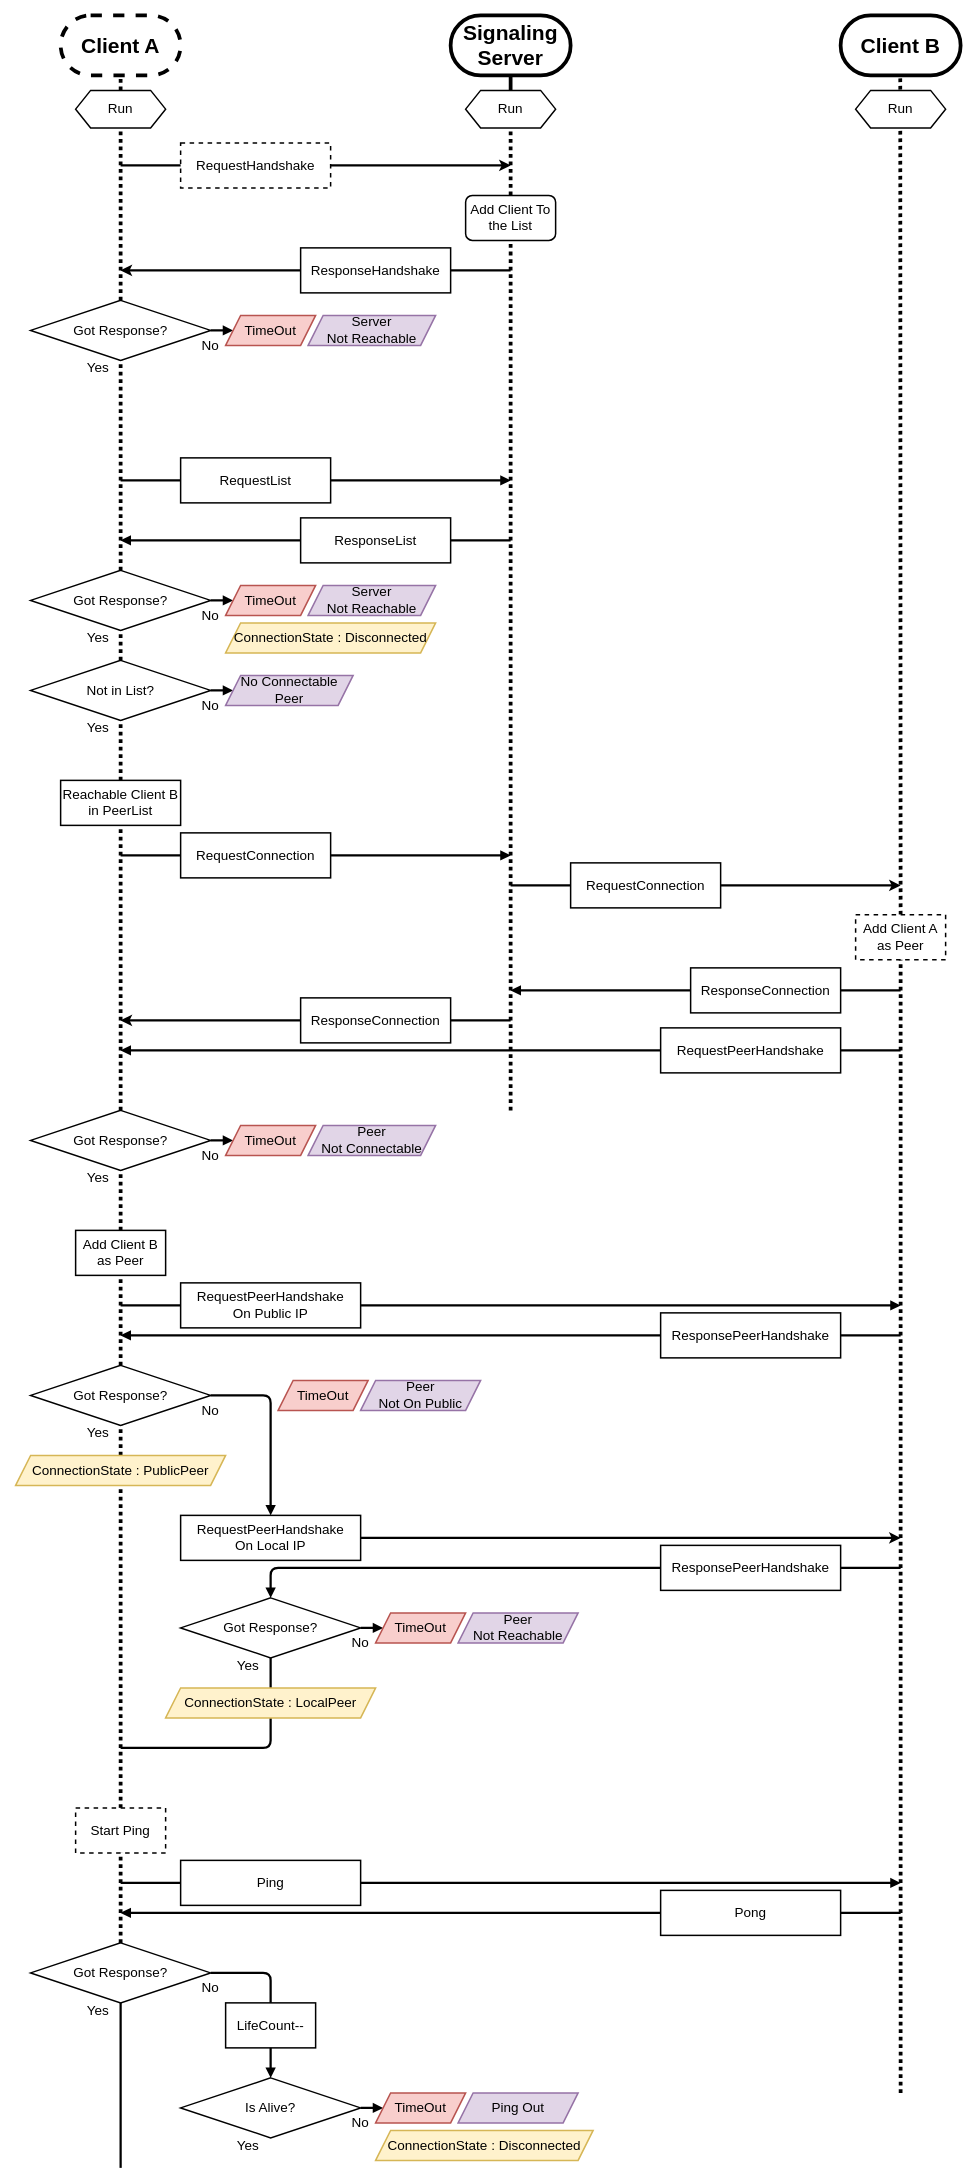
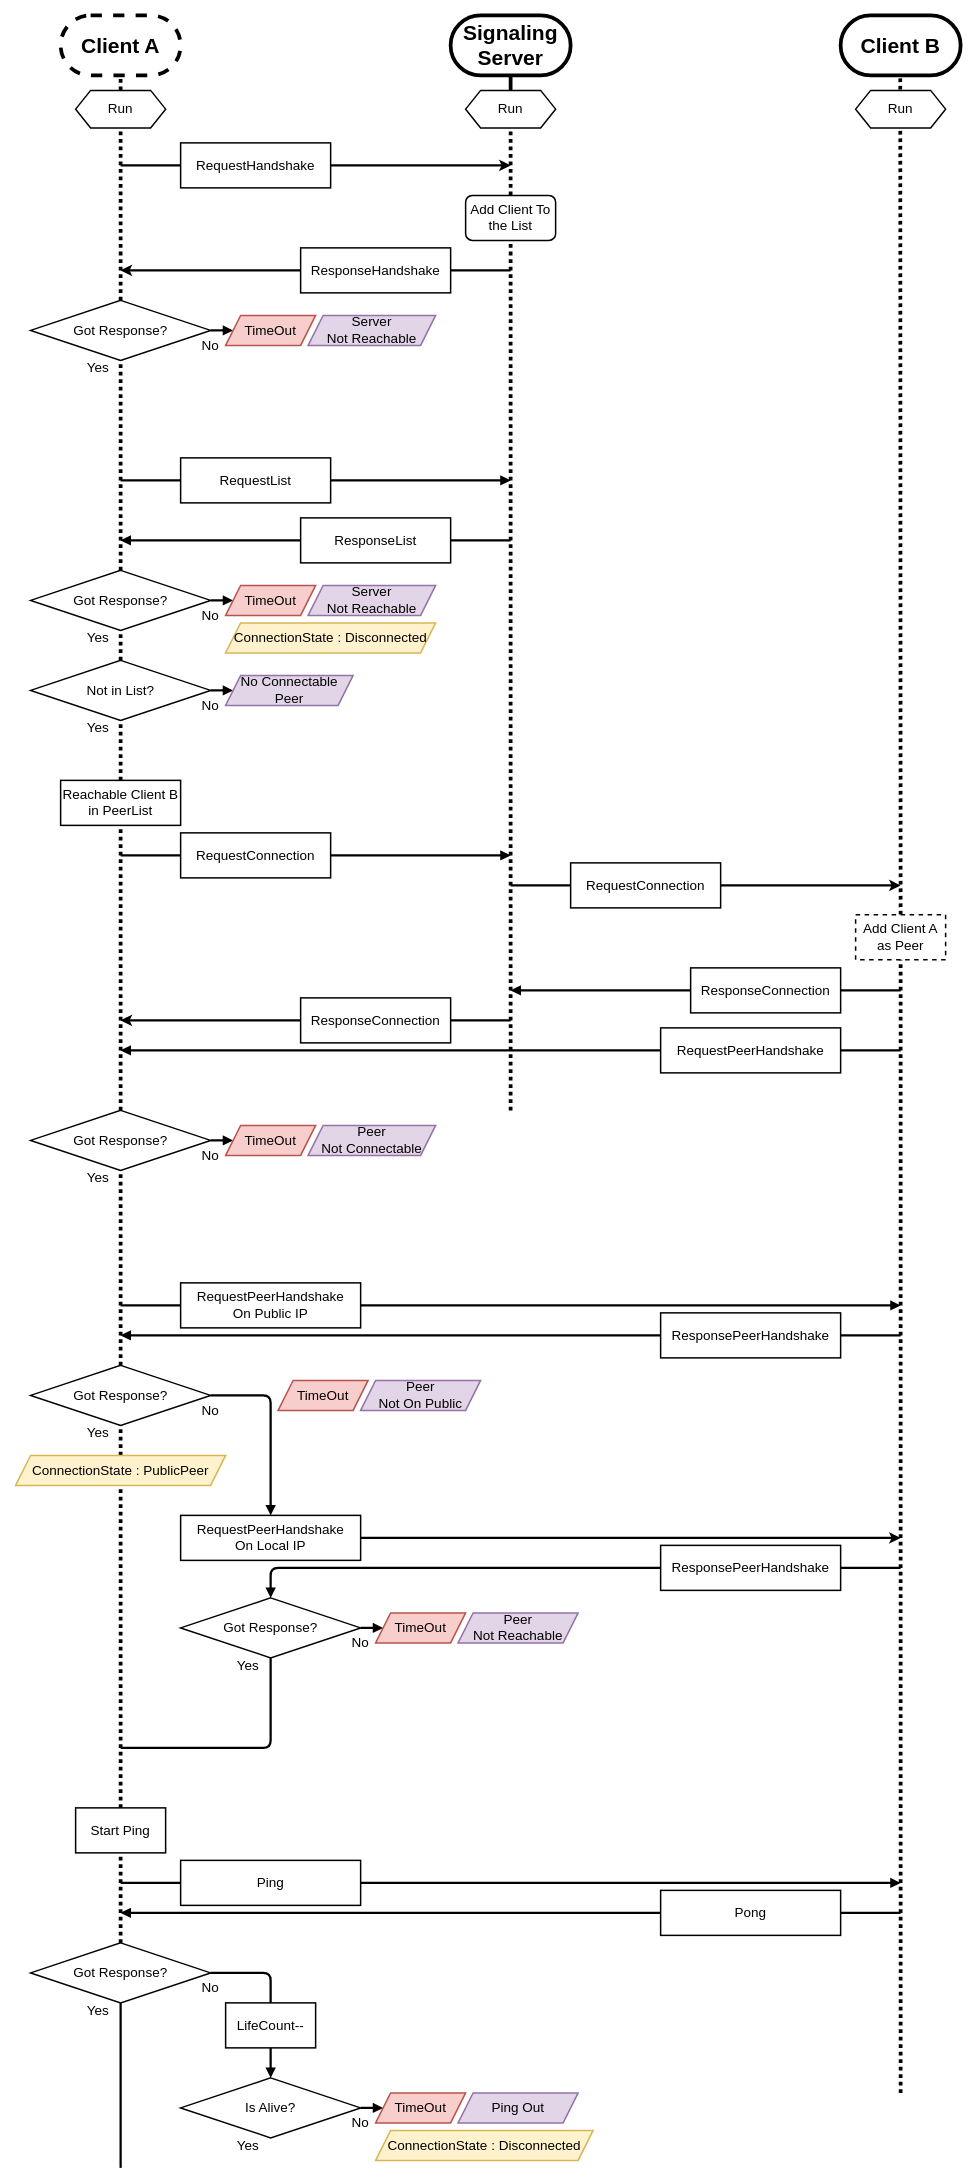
(255, 165) -> (255, 165)
(120, 1253) -> none
(270, 1703) -> none
(120, 1830) -> (120, 1830)
